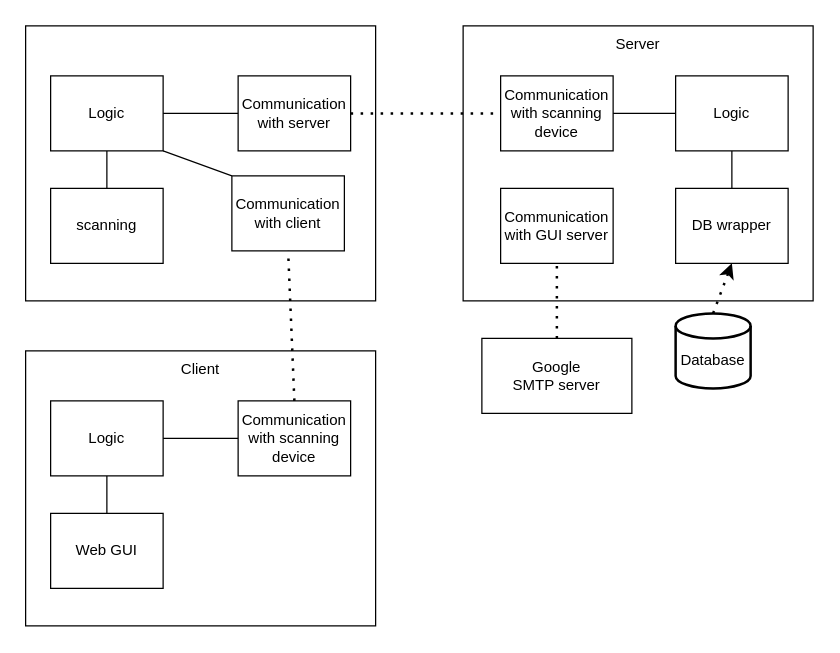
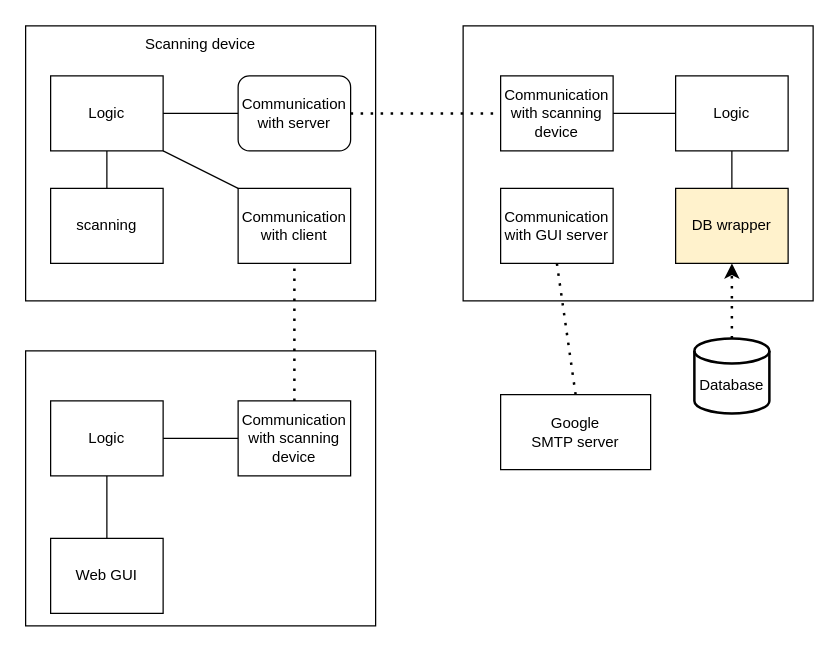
none -> (201, 44)
(638, 44) -> none
(294, 113) -> (294, 113)
(288, 213) -> (294, 226)
(732, 226) -> (732, 226)
(713, 351) -> (732, 376)
(201, 369) -> none
(557, 376) -> (576, 432)
(107, 551) -> (107, 576)
